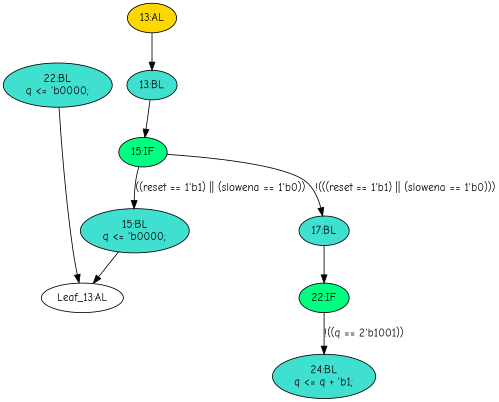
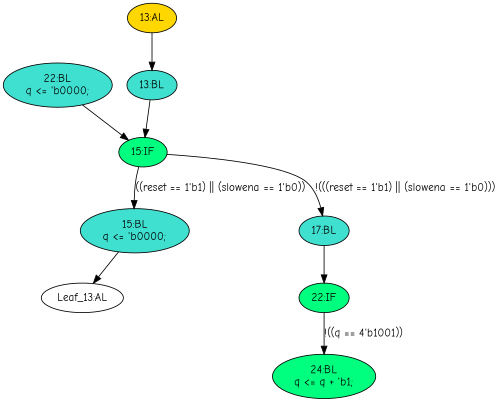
(66, 191) -> (102, 120)
(364, 333) -> (364, 333)
(324, 376) -> (324, 376)
